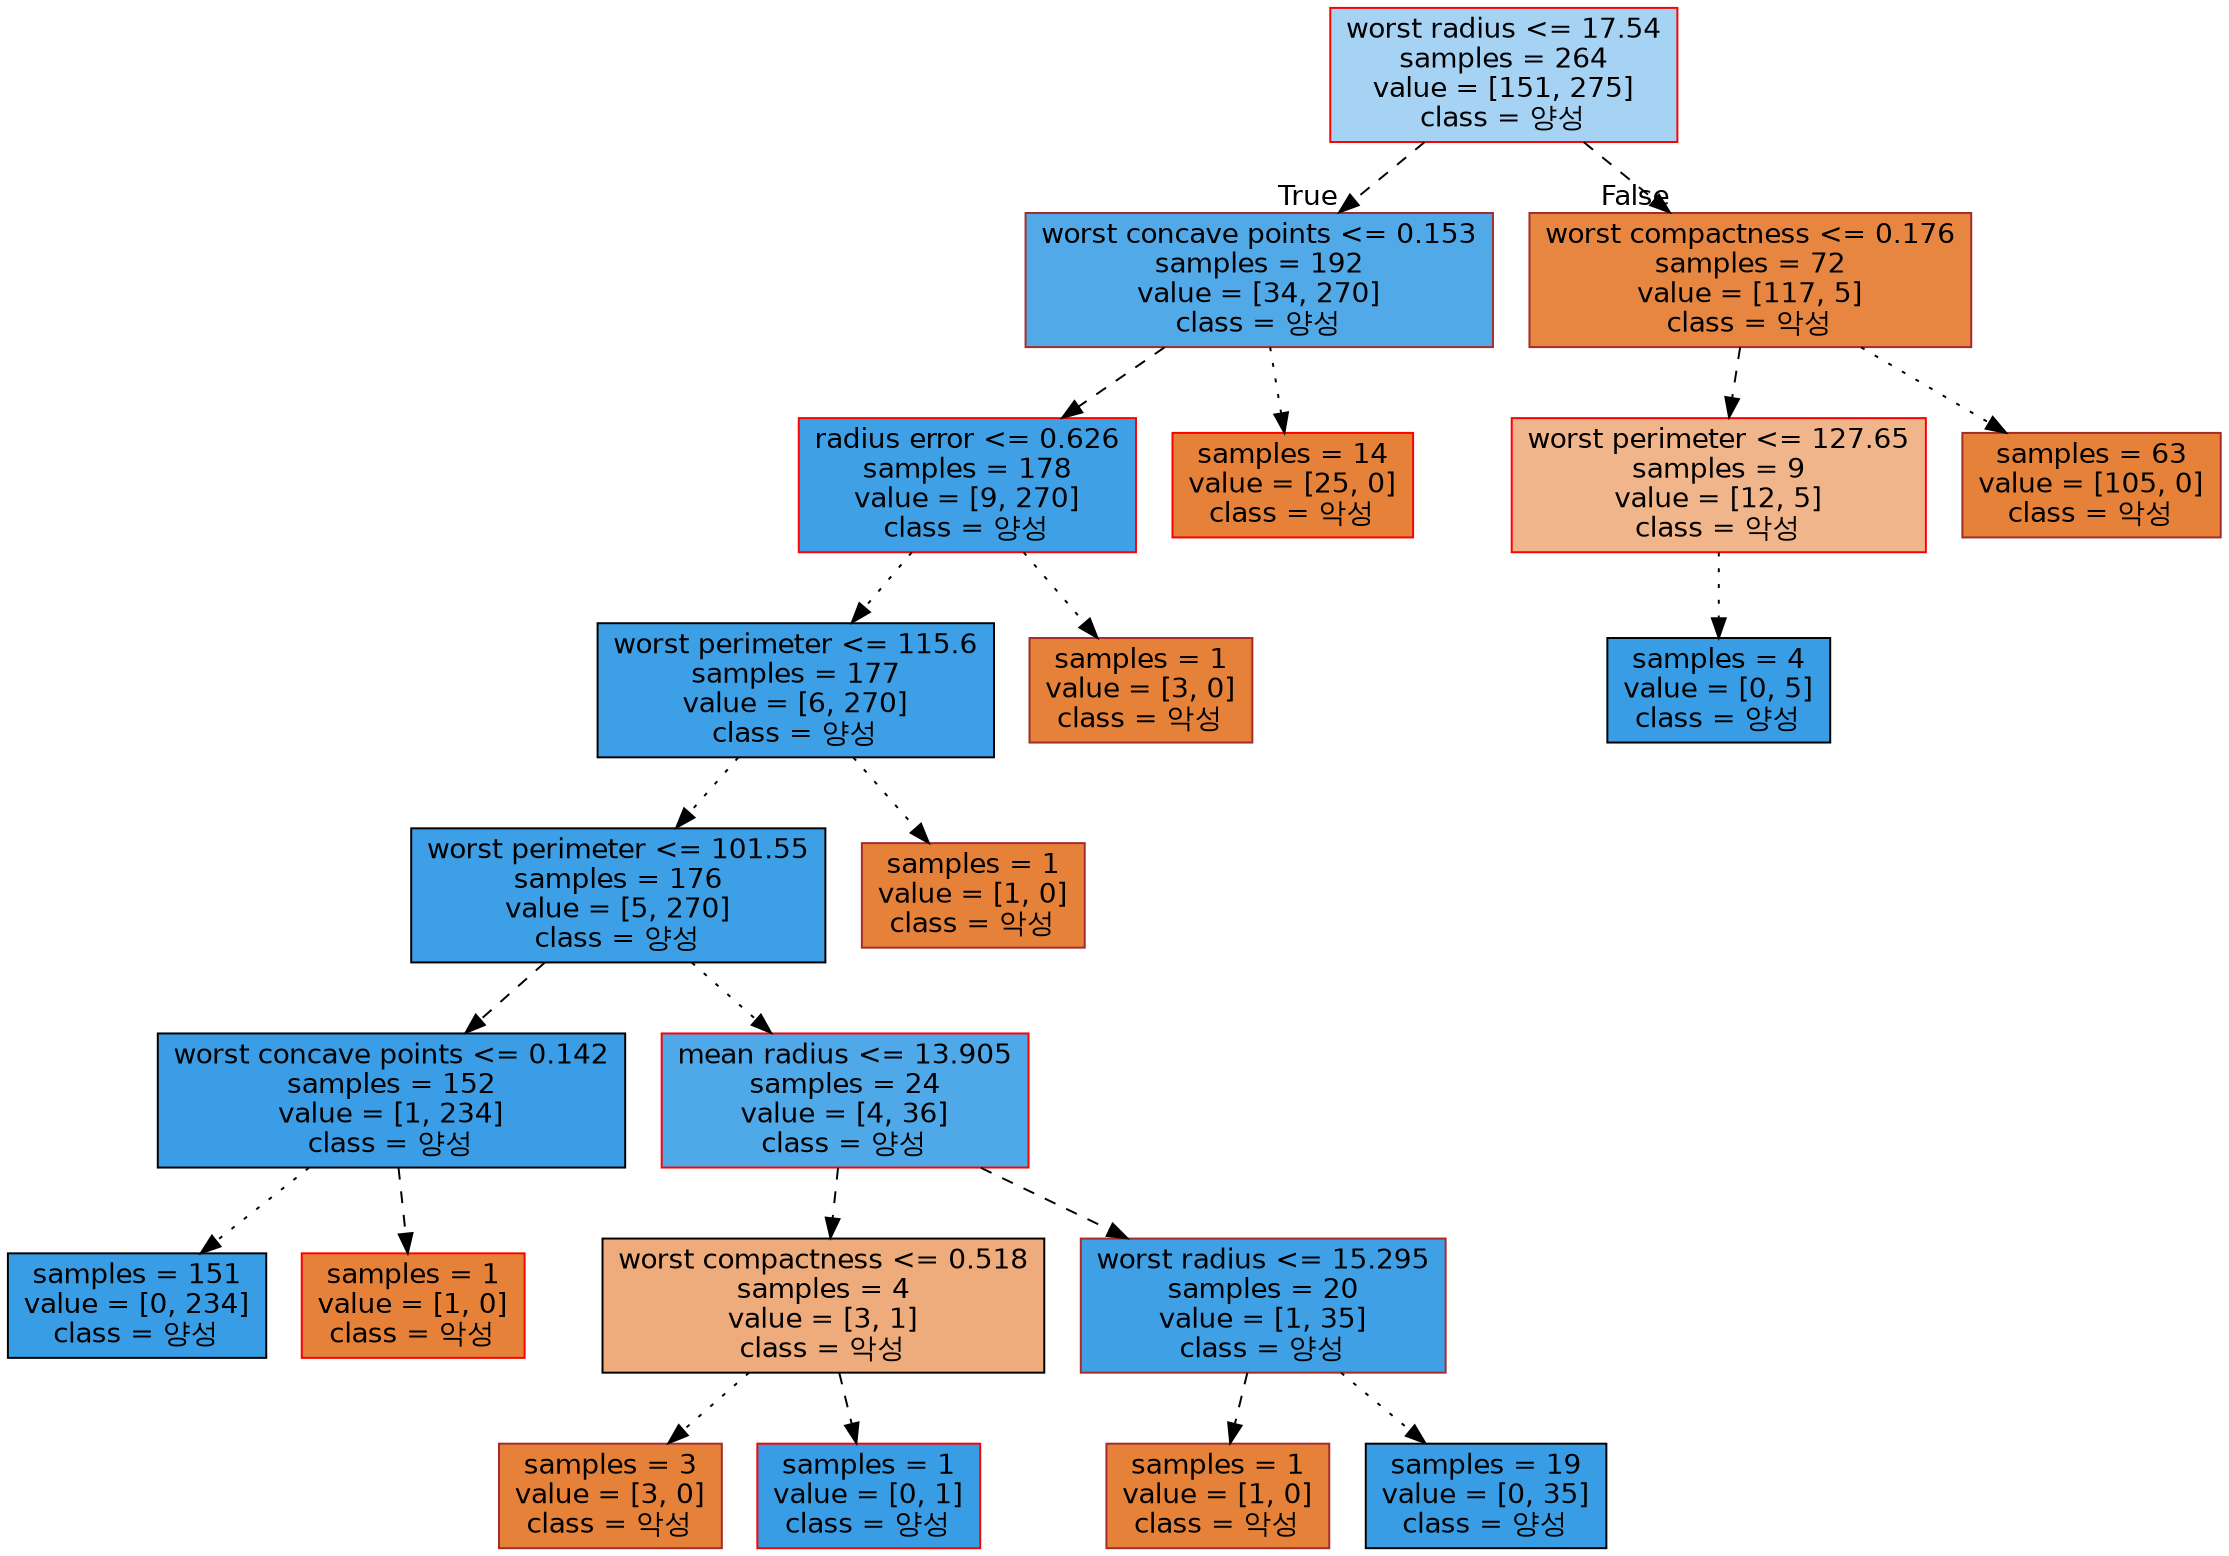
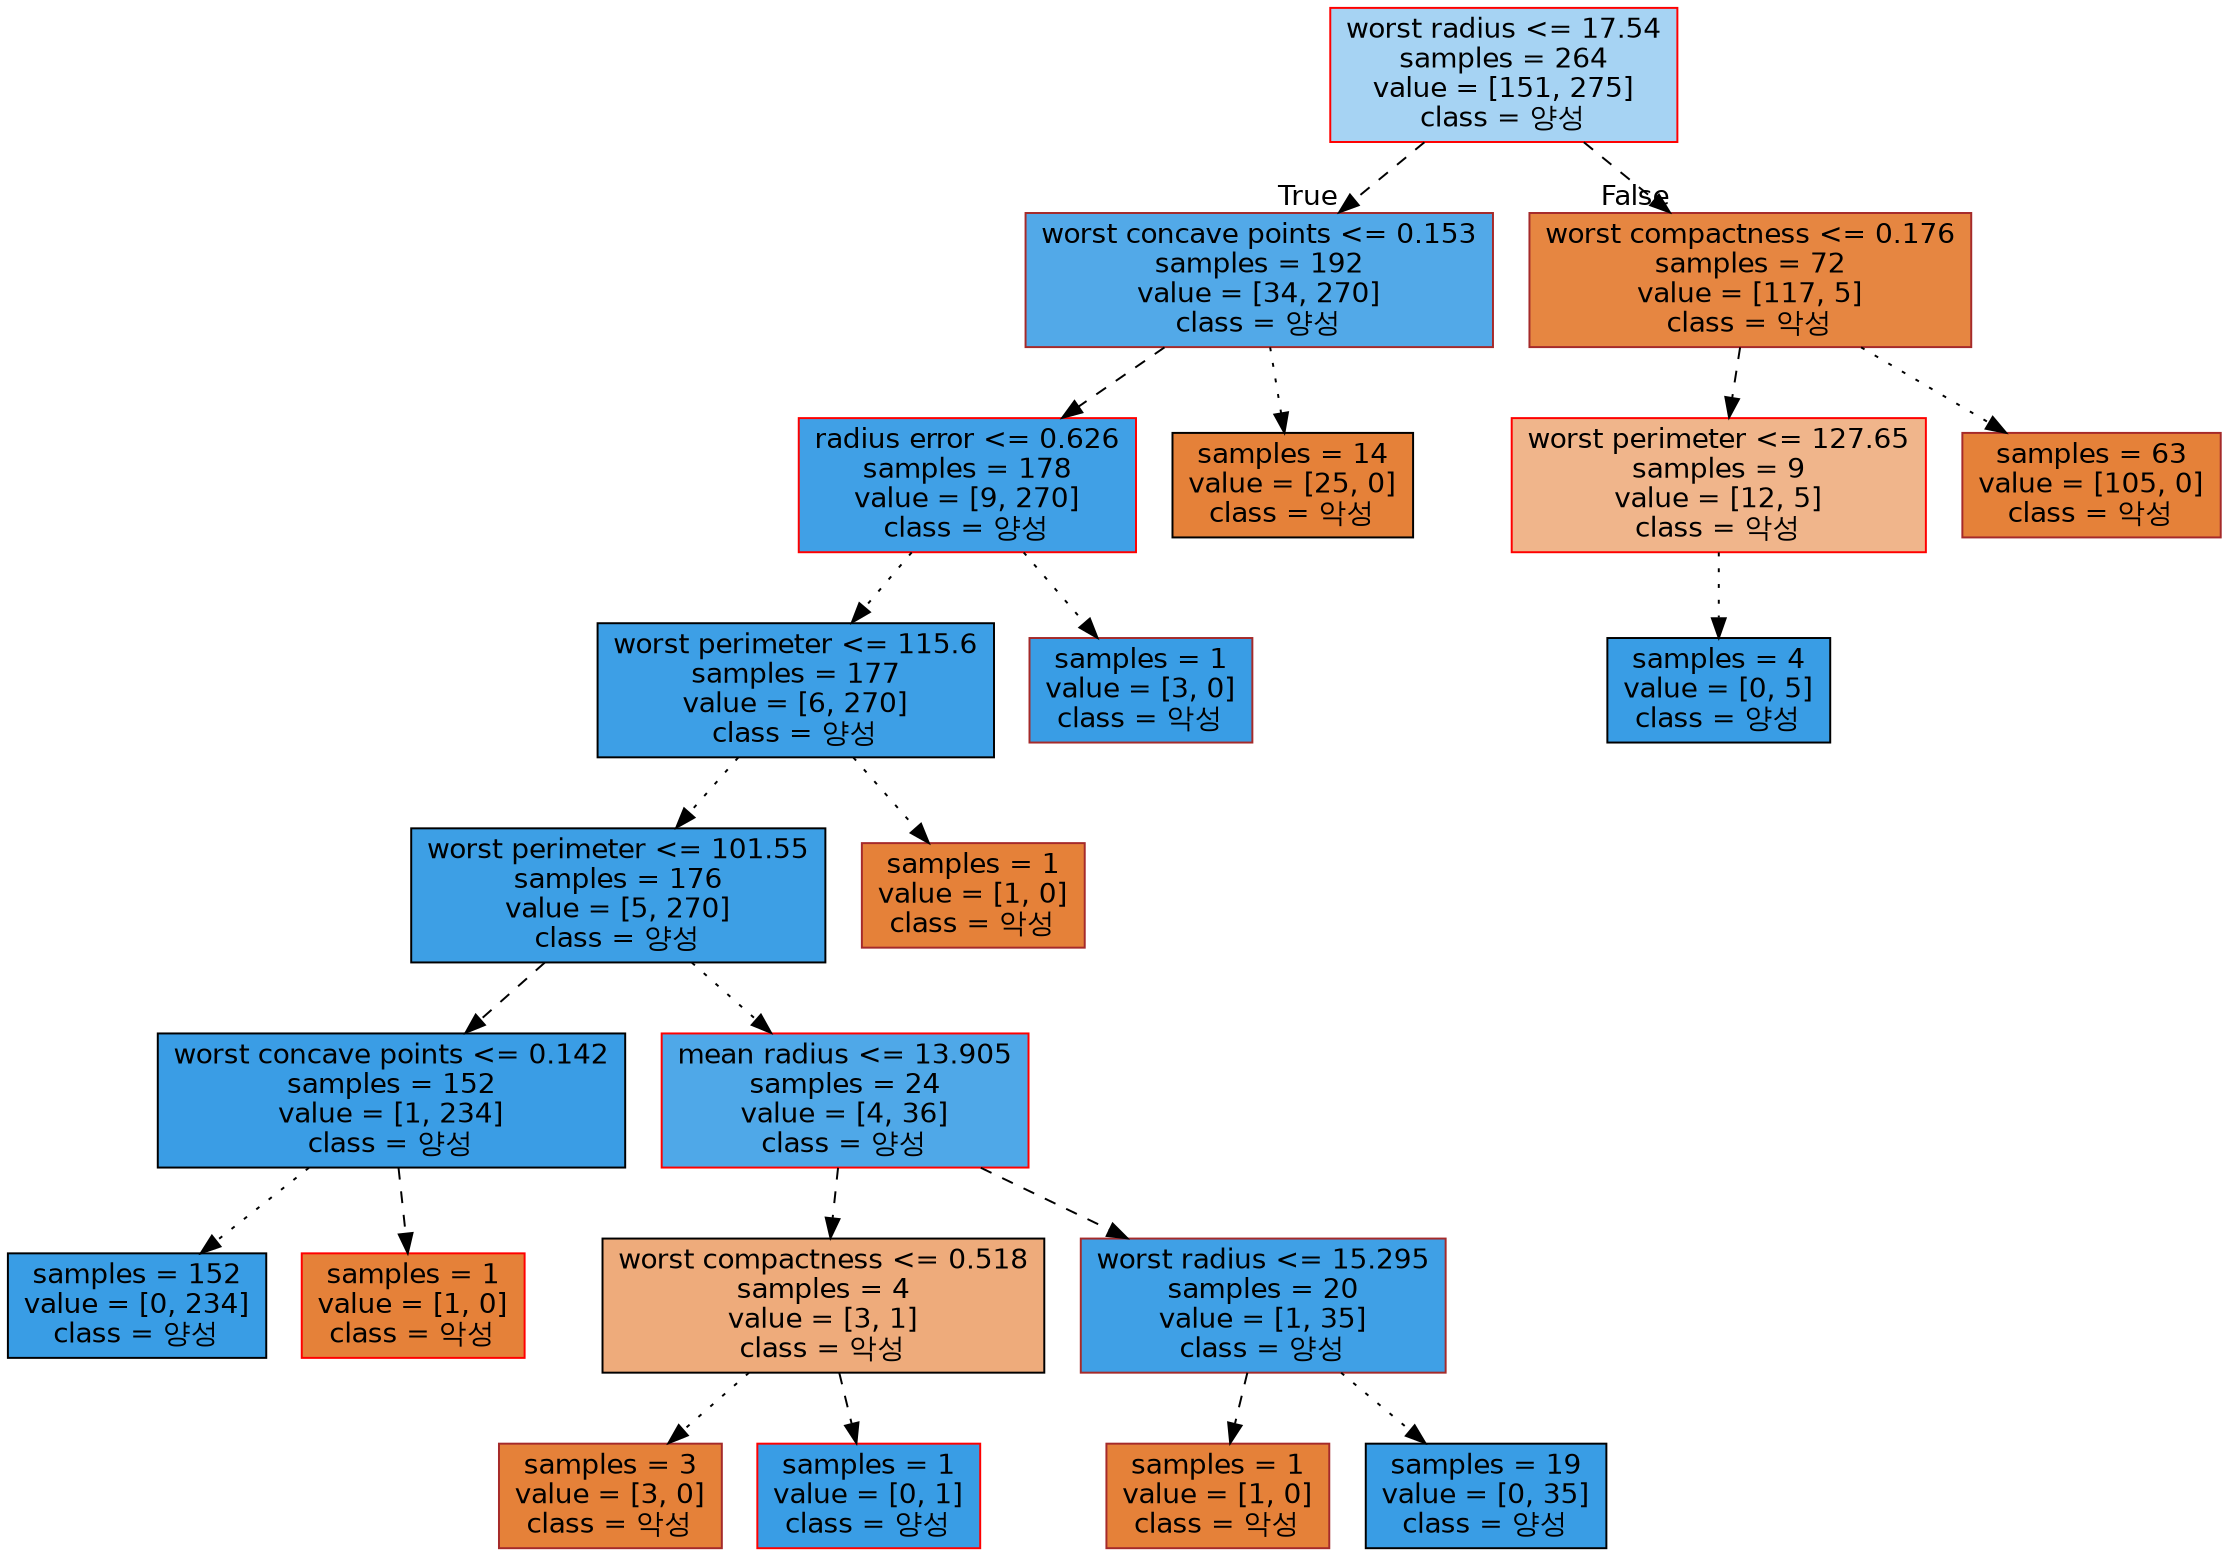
(1293, 485) -> (1293, 485)
(1141, 690) -> (1141, 690)
(137, 1306) -> (137, 1306)
